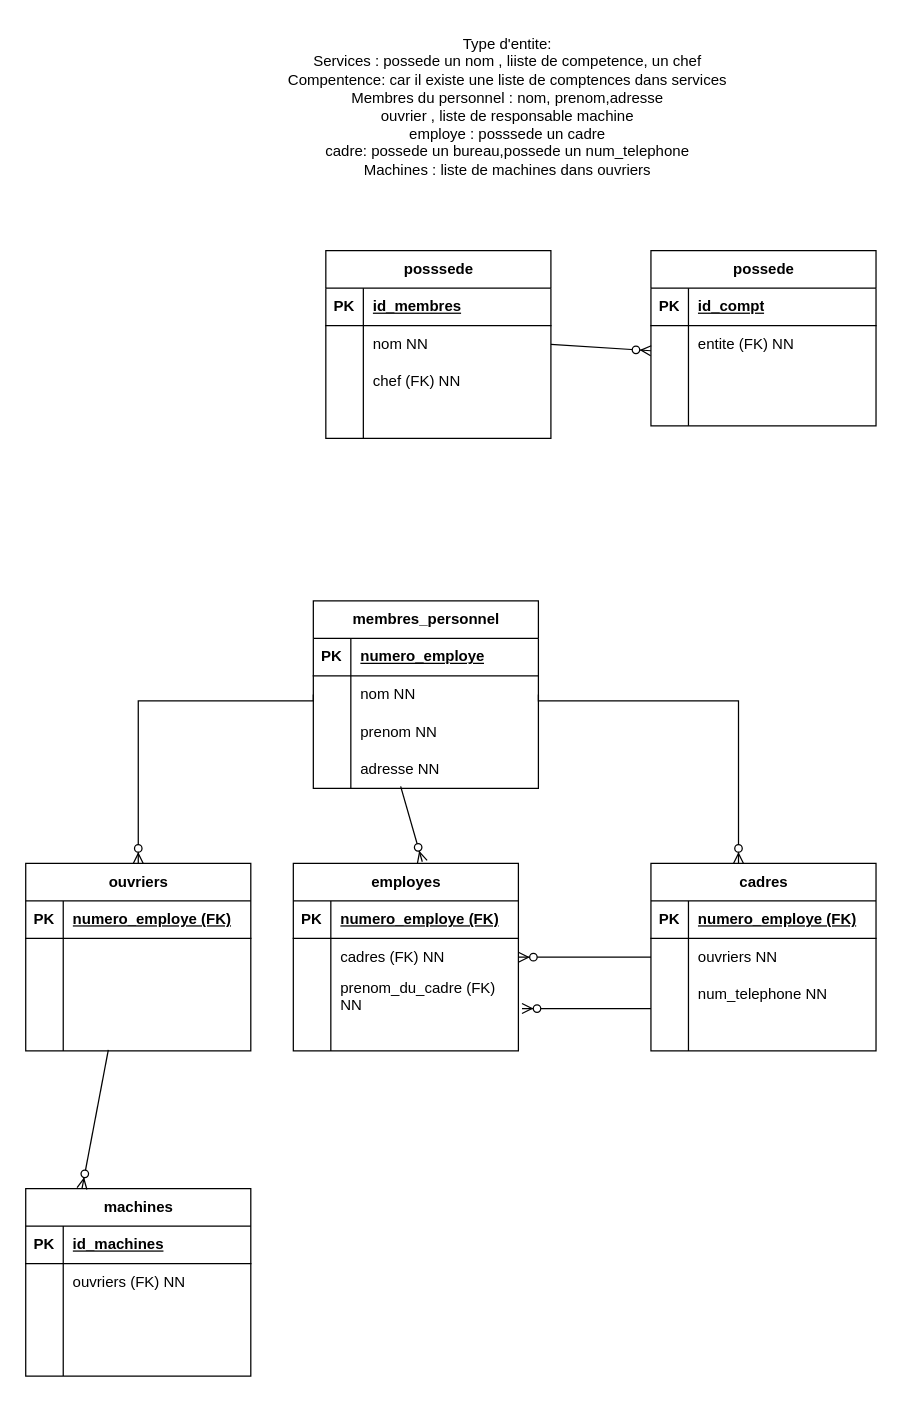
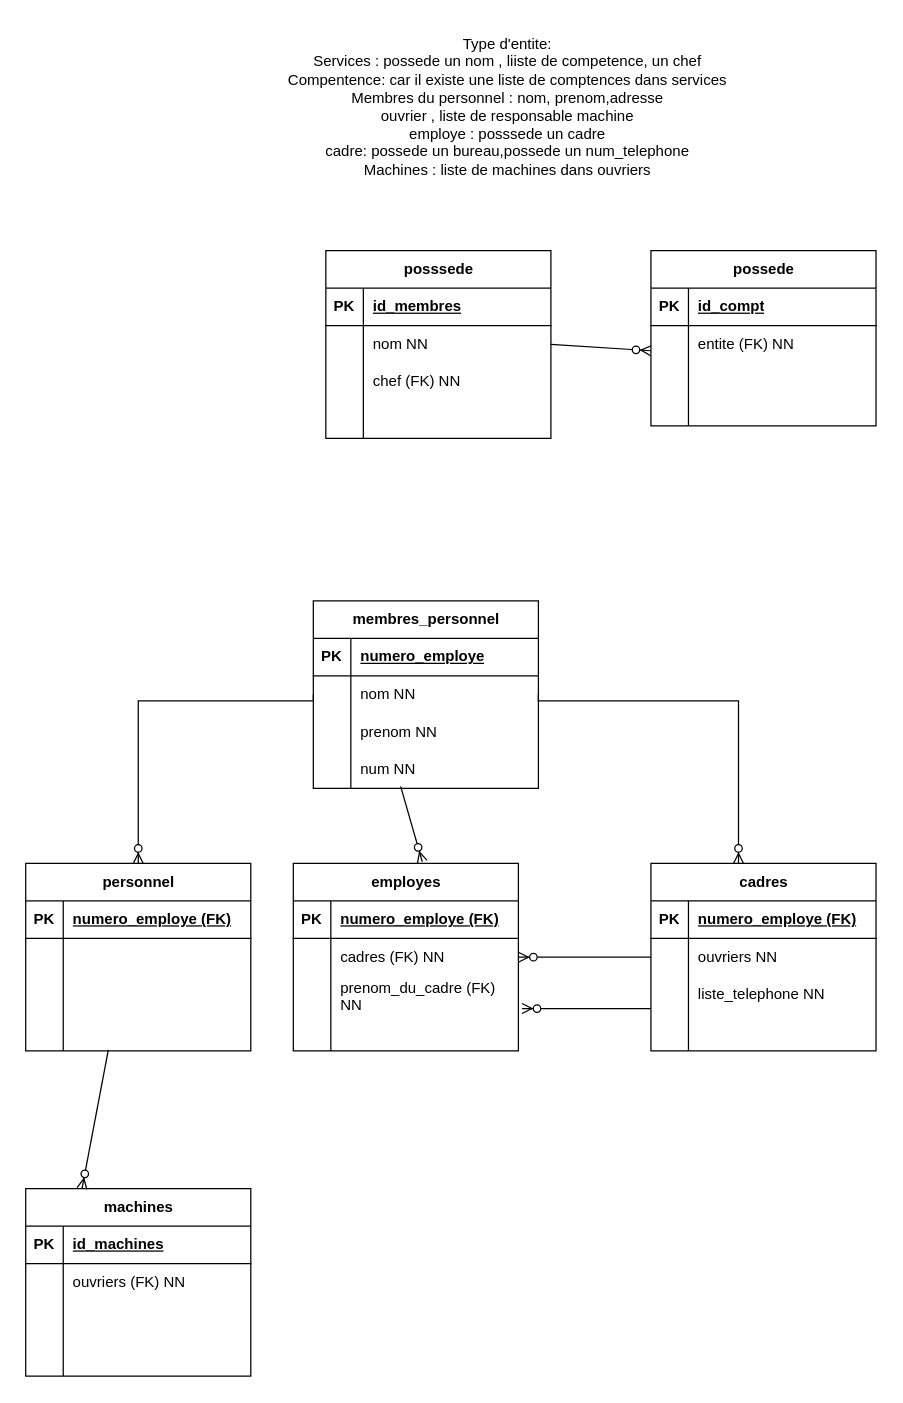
(401, 769) -> (384, 769)
(139, 882) -> (139, 882)
(761, 994) -> (766, 994)
